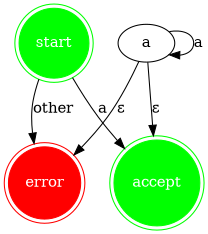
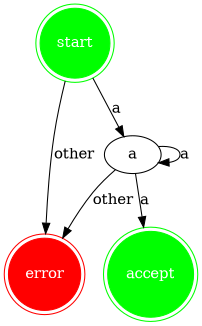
(121, 109) -> (113, 200)
(156, 109) -> (145, 200)
(93, 110) -> (106, 103)
